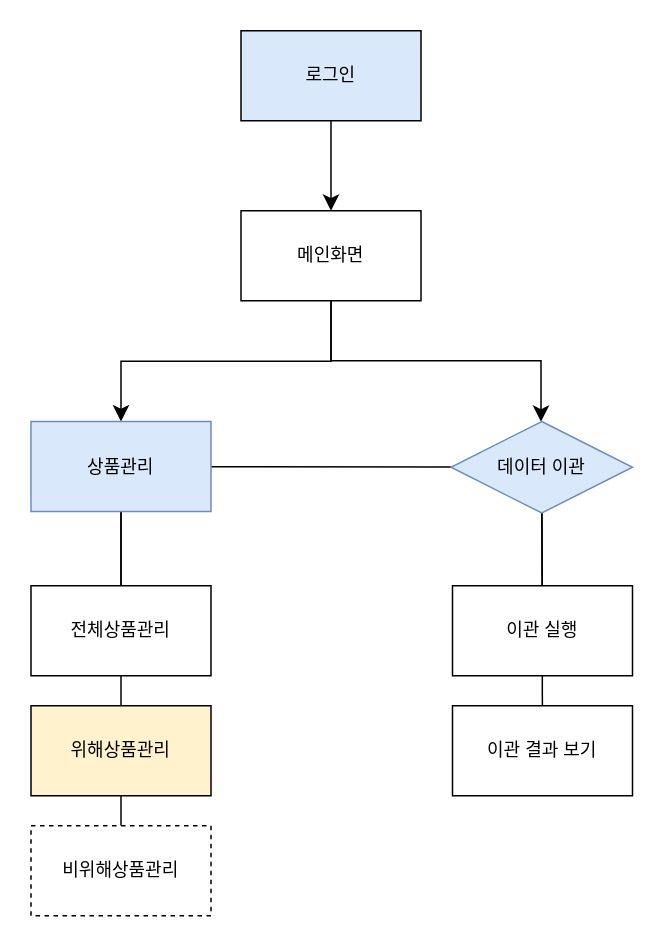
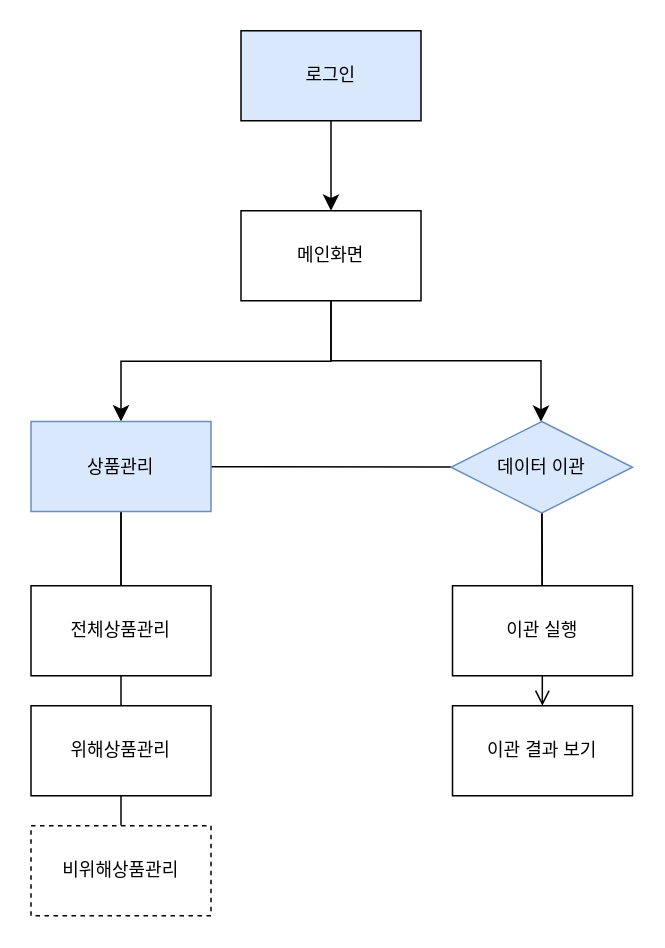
(542, 700) -> (542, 699)
(121, 751) -> (121, 751)
